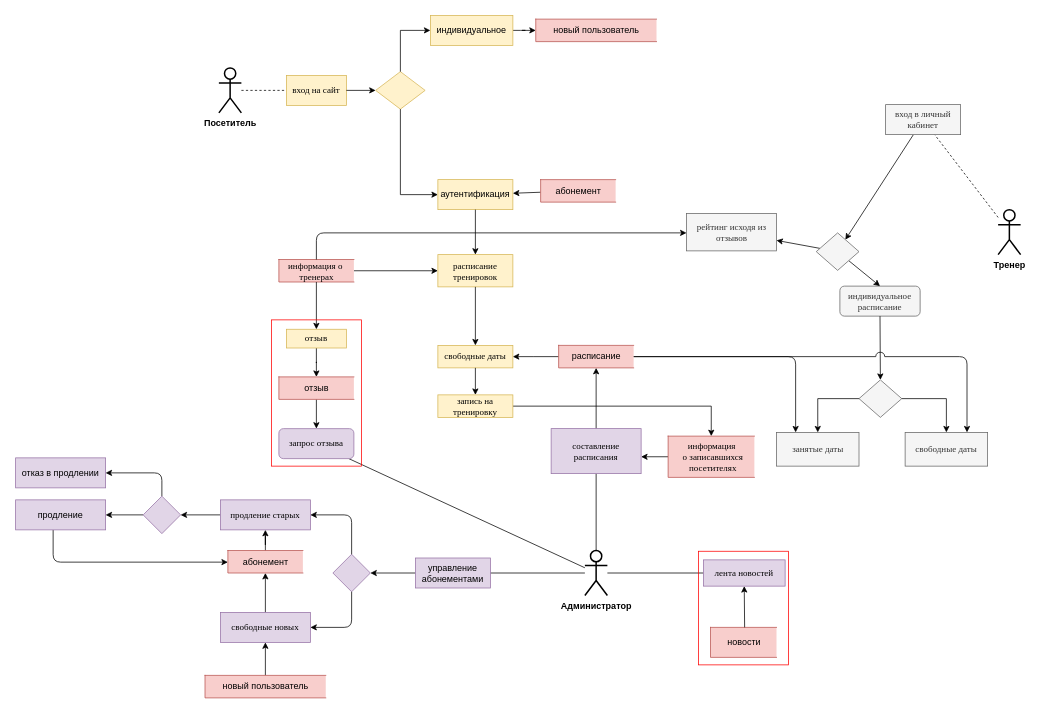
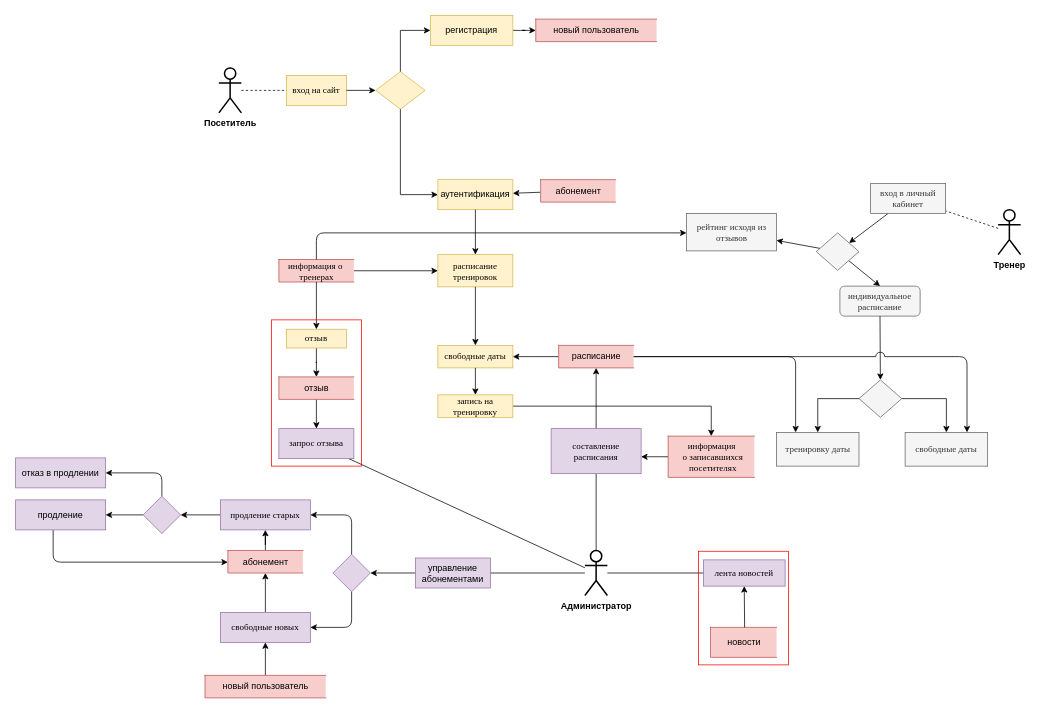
(471, 30) -> (471, 30)
(923, 120) -> (908, 198)
(316, 444) -> (316, 444)
(818, 450) -> (818, 450)
